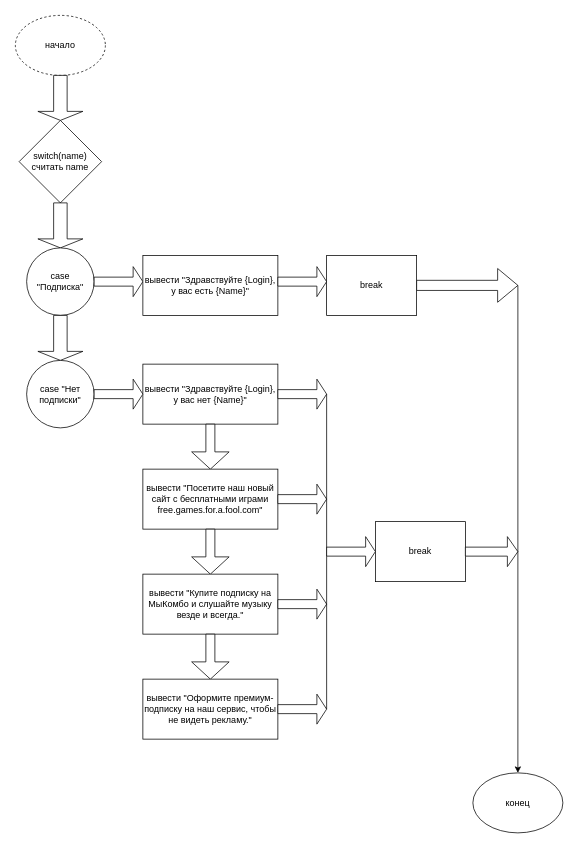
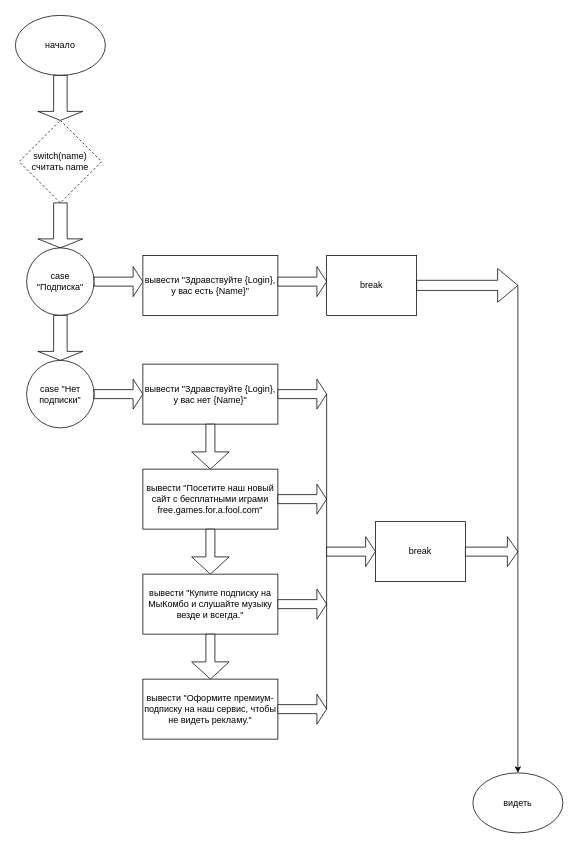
(60, 45) -> (60, 45)
(60, 162) -> (60, 162)
(518, 803) -> (518, 803)
